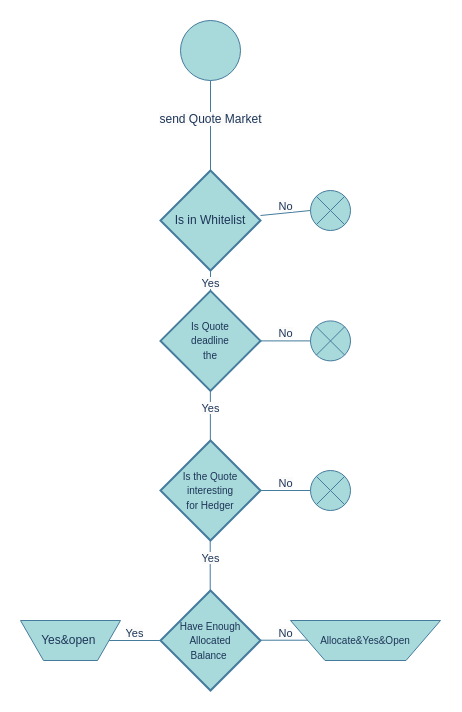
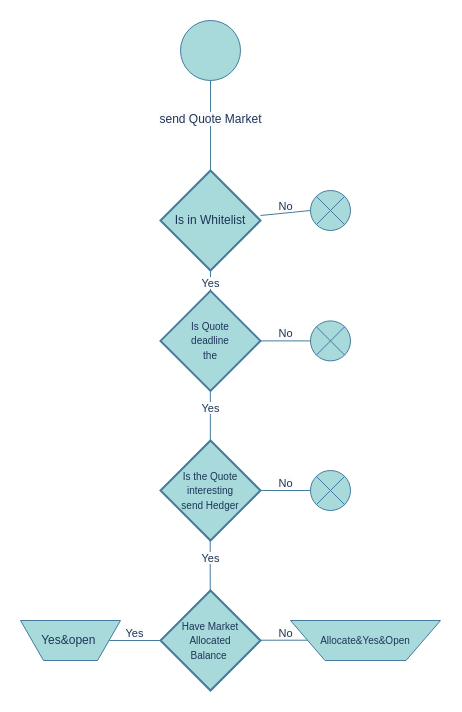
(211, 491) -> (211, 491)
(211, 641) -> (211, 641)
